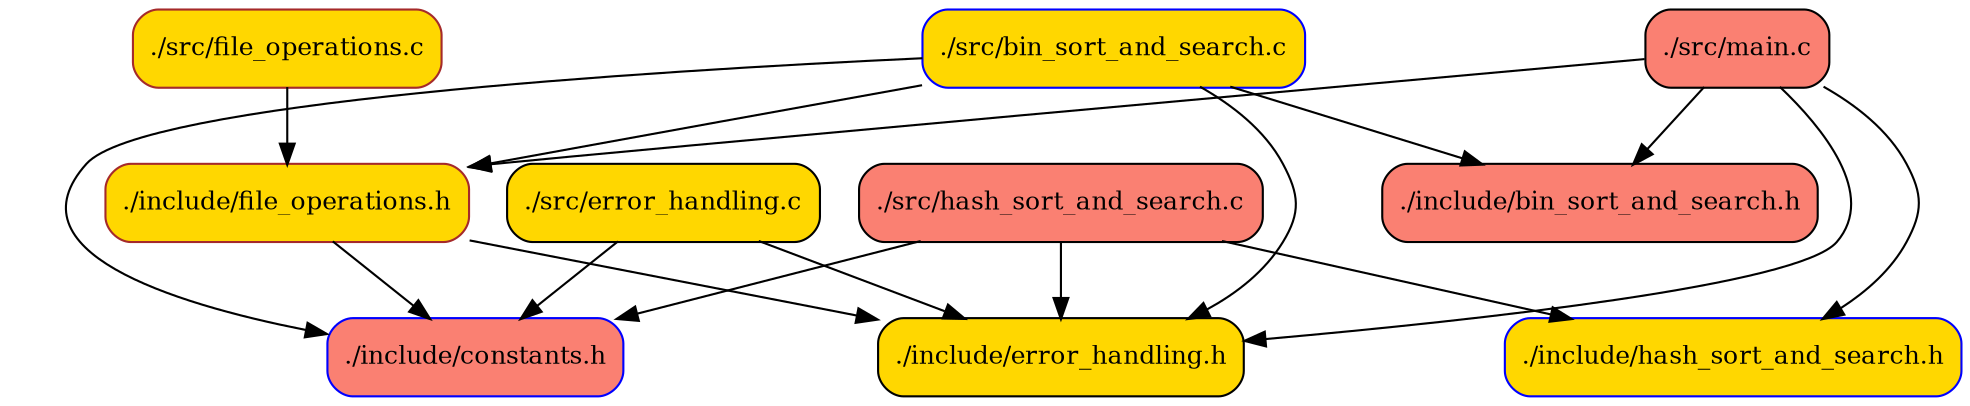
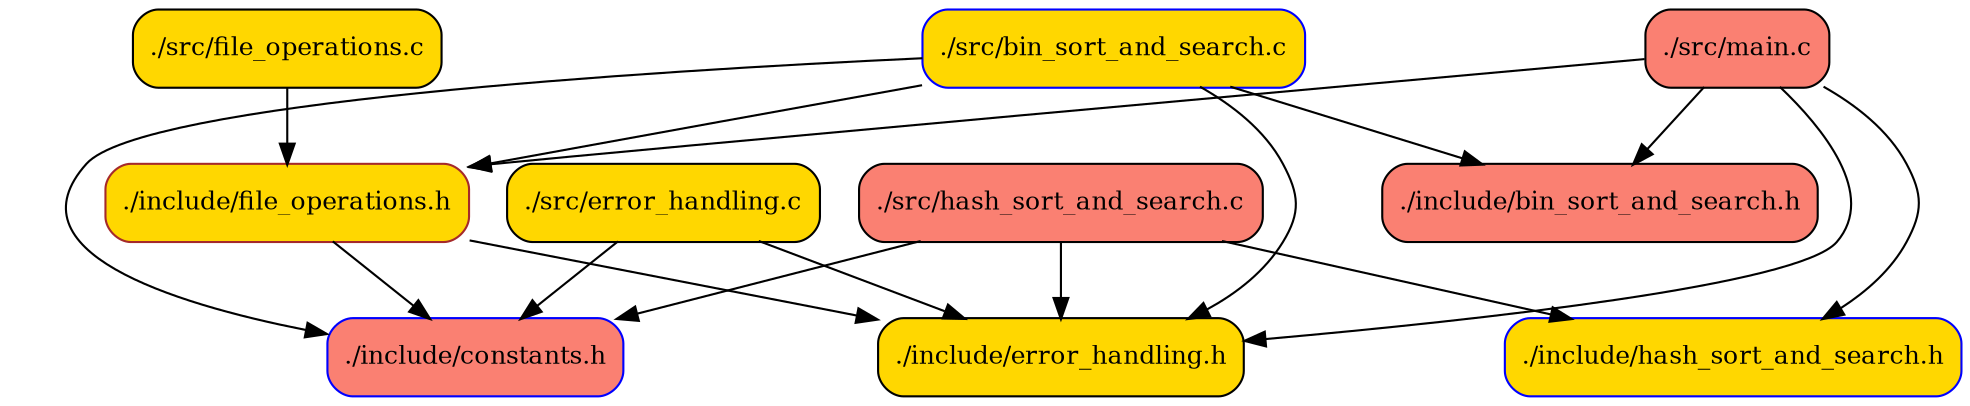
(287, 49) -> (287, 49)
